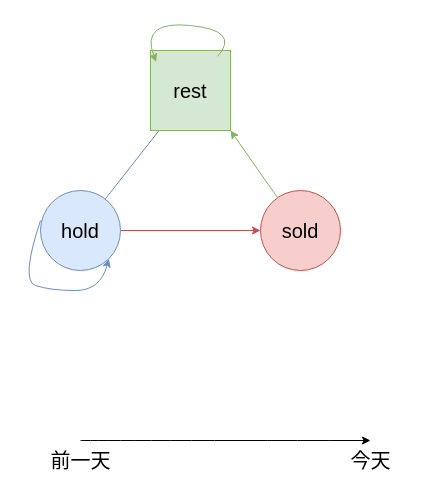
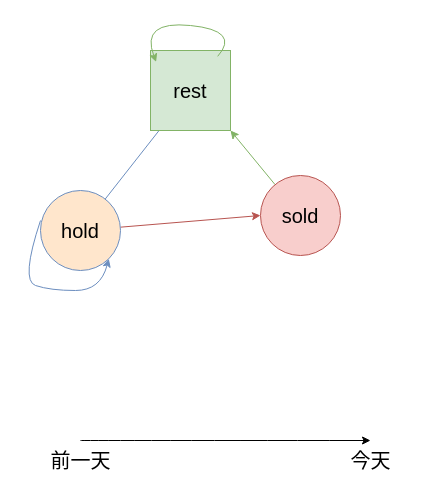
(81, 231) -> (81, 231)
(301, 231) -> (301, 216)
